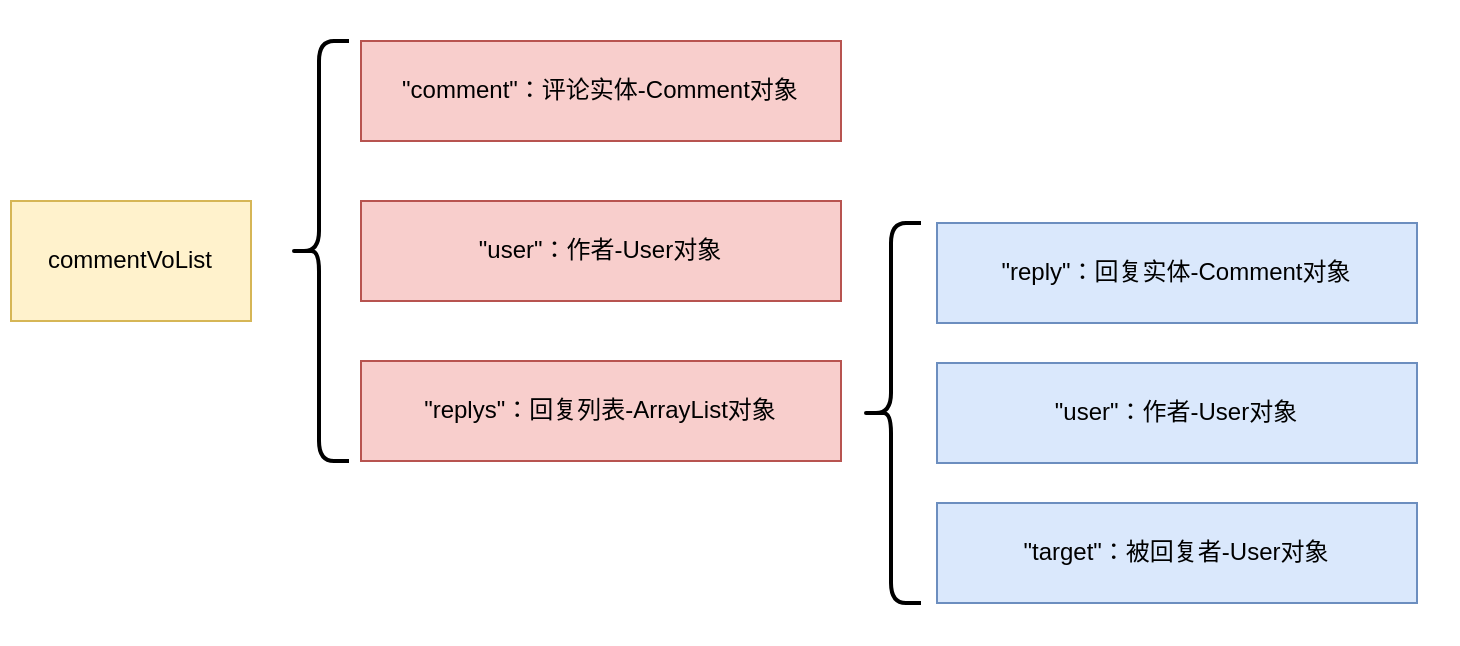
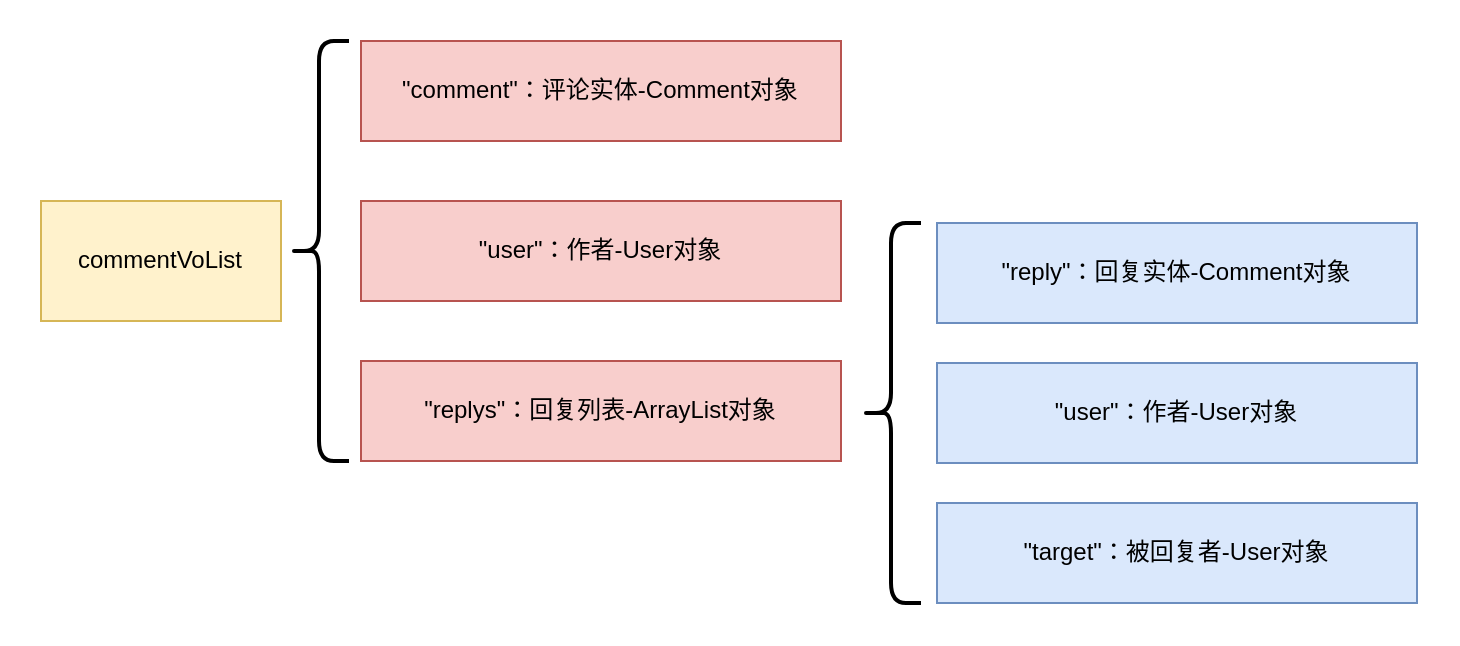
(131, 261) -> (161, 261)
